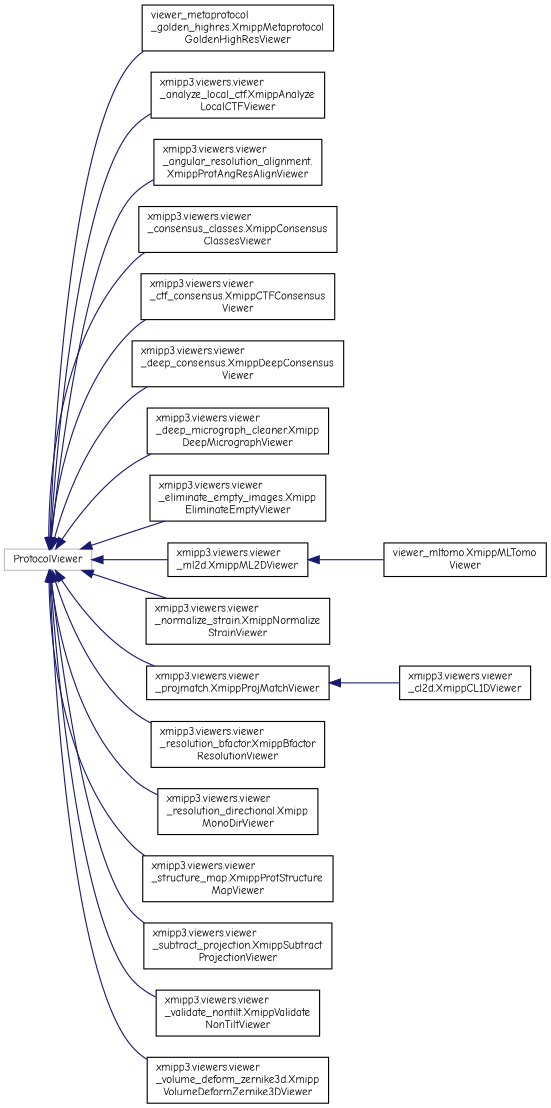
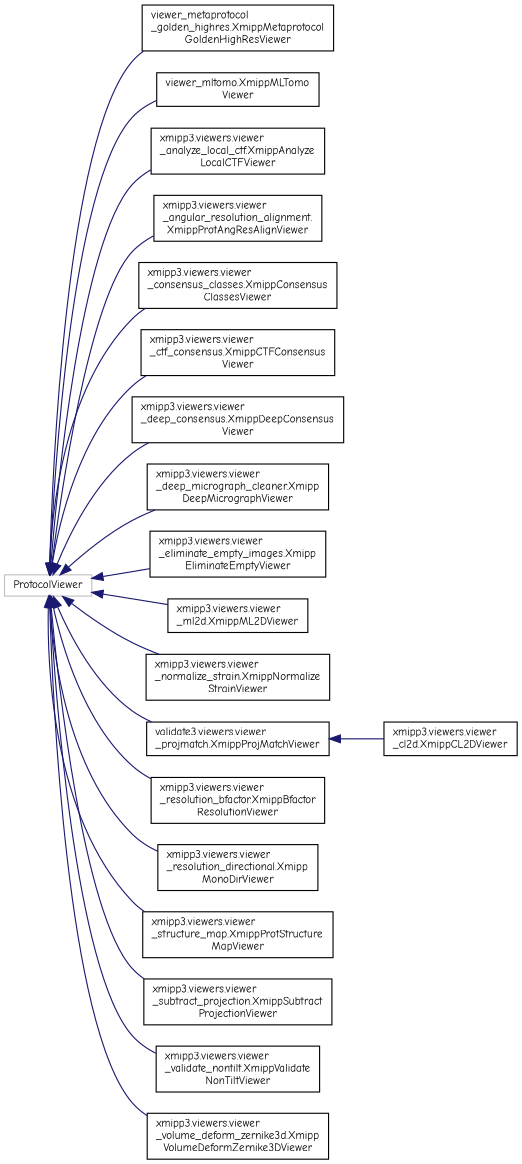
(352, 560) -> (75, 296)
(238, 683) -> (238, 739)
(465, 683) -> (451, 739)
